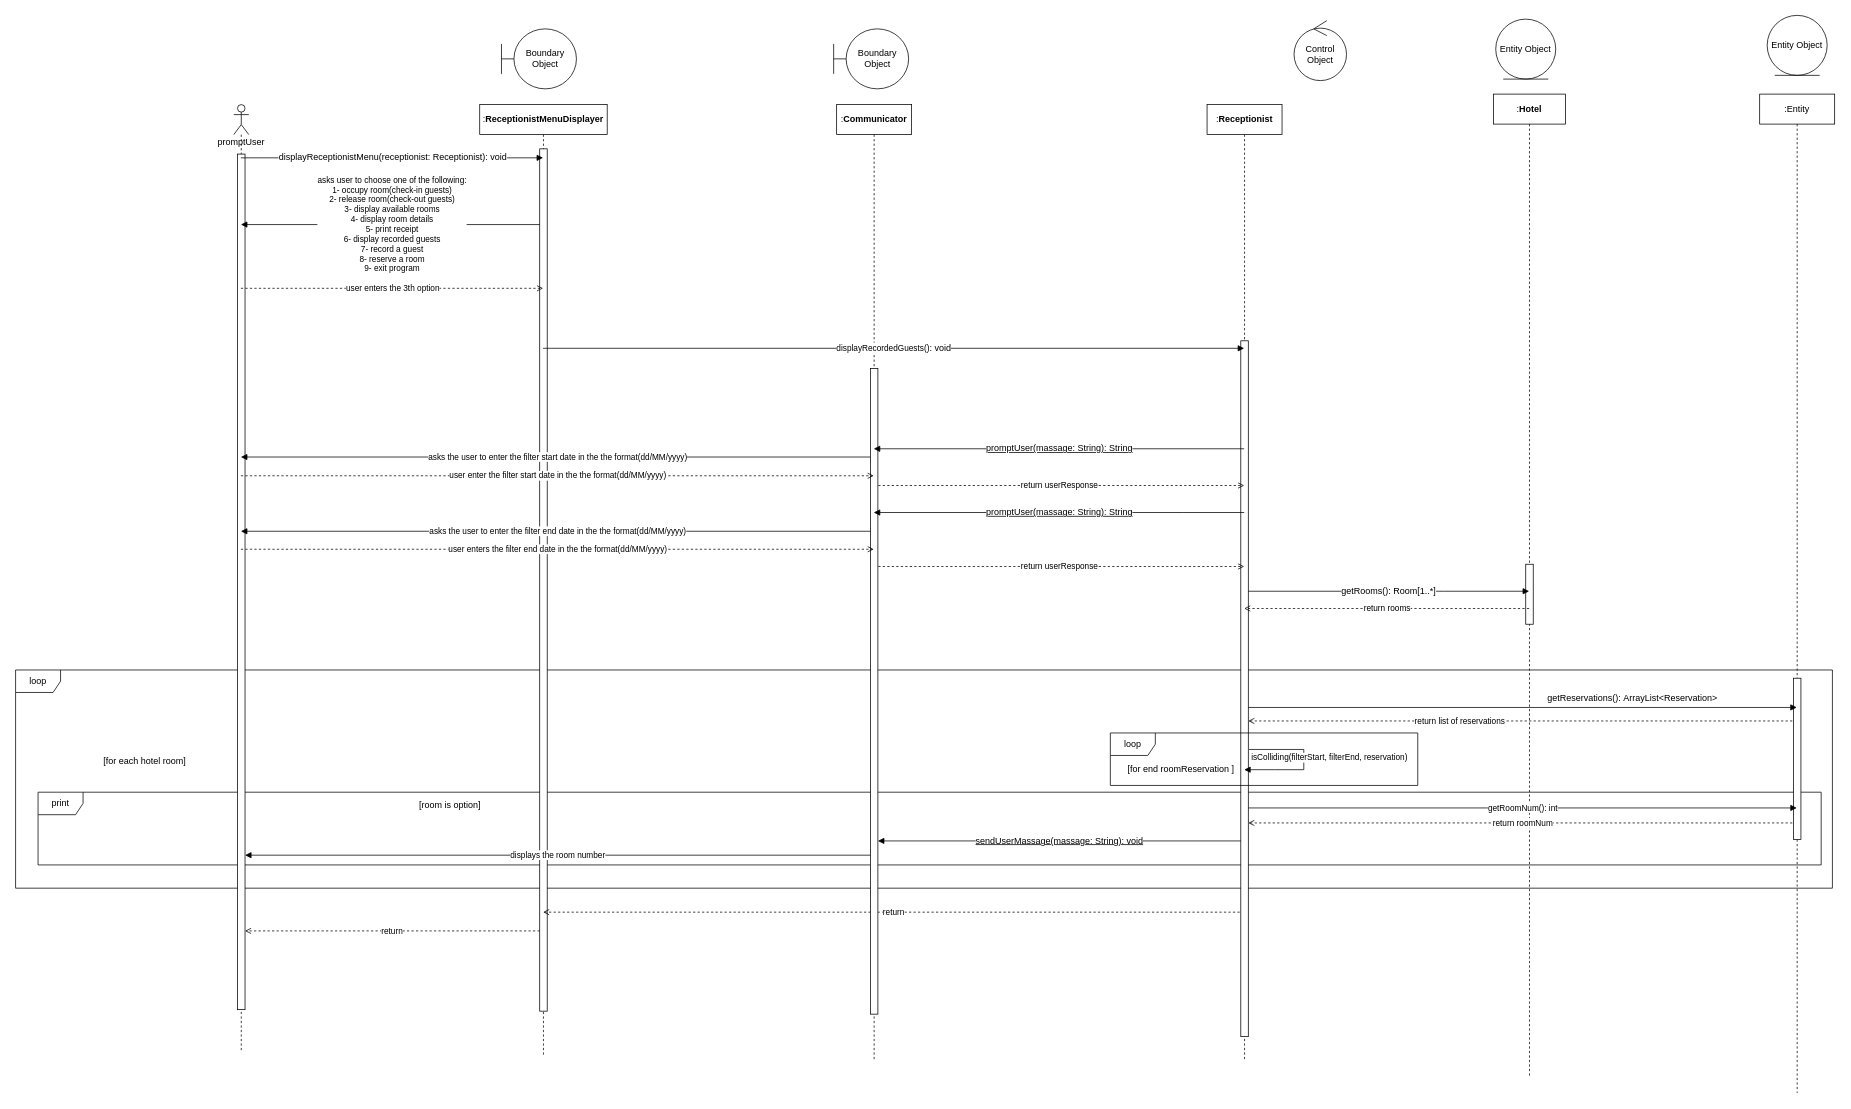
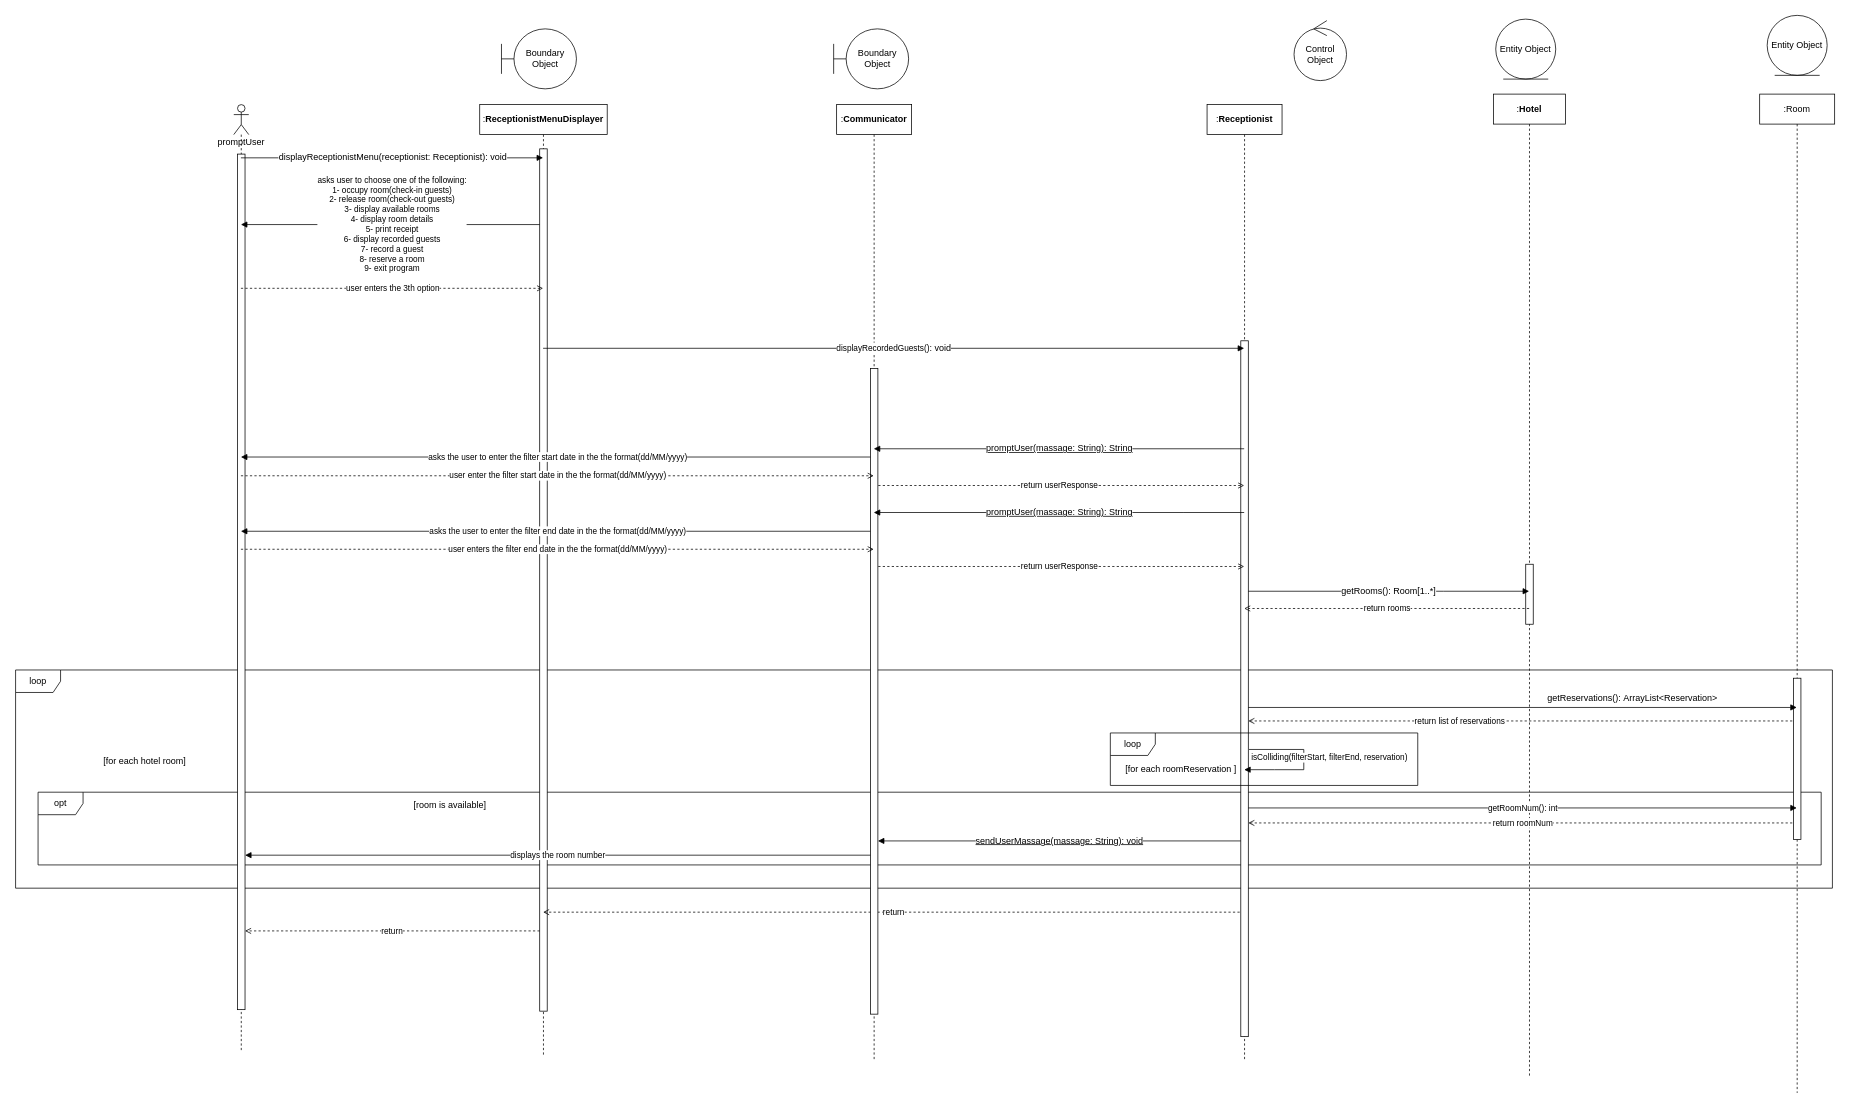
(1797, 109) -> (1797, 109)
(1181, 770) -> (1181, 770)
(60, 804) -> (60, 804)
(450, 806) -> (450, 806)
